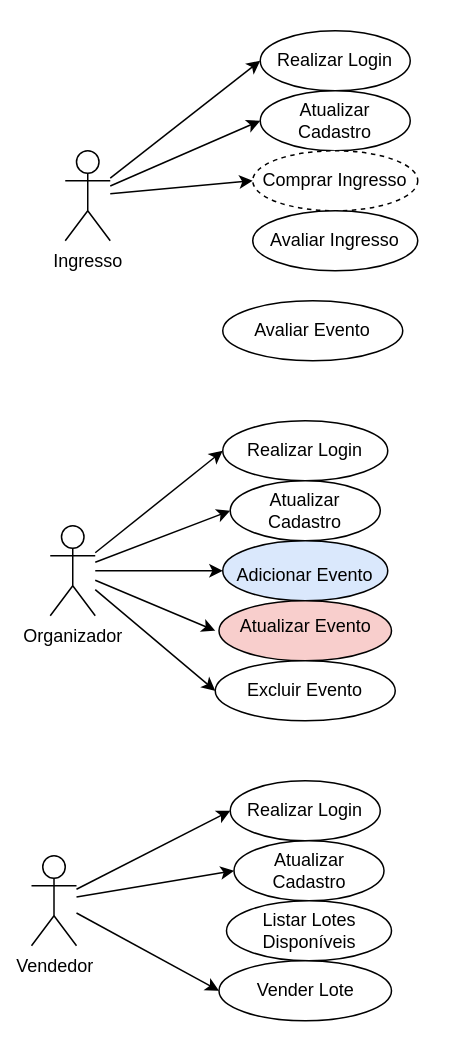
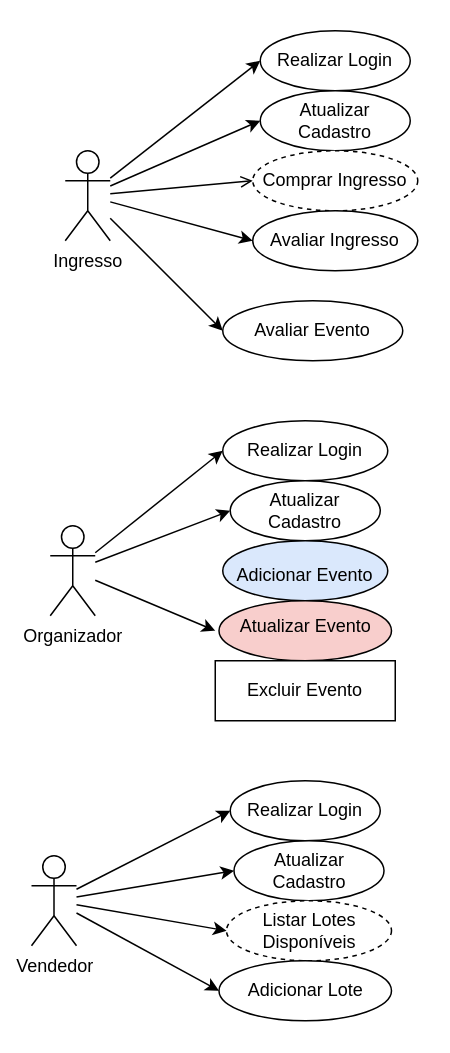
(241, 182) -> (243, 182)
none -> (177, 220)
none -> (163, 271)
(154, 571) -> none
(151, 637) -> none
(305, 691) -> (305, 691)
none -> (147, 917)
(309, 931) -> (309, 931)
(306, 991) -> (306, 991)
